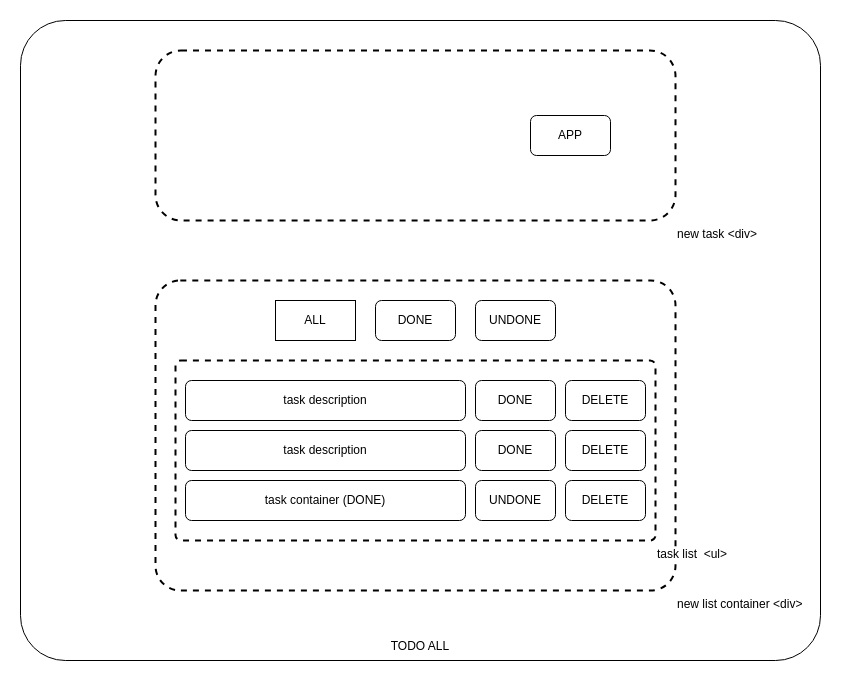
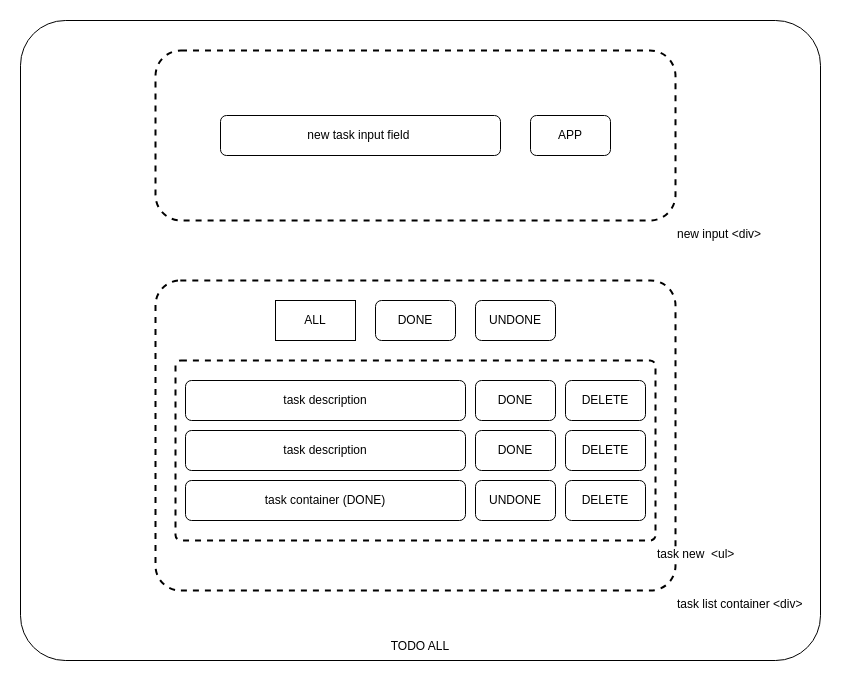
none -> (361, 136)
(720, 235) -> (722, 235)
(700, 555) -> (700, 555)
(747, 605) -> (751, 605)
